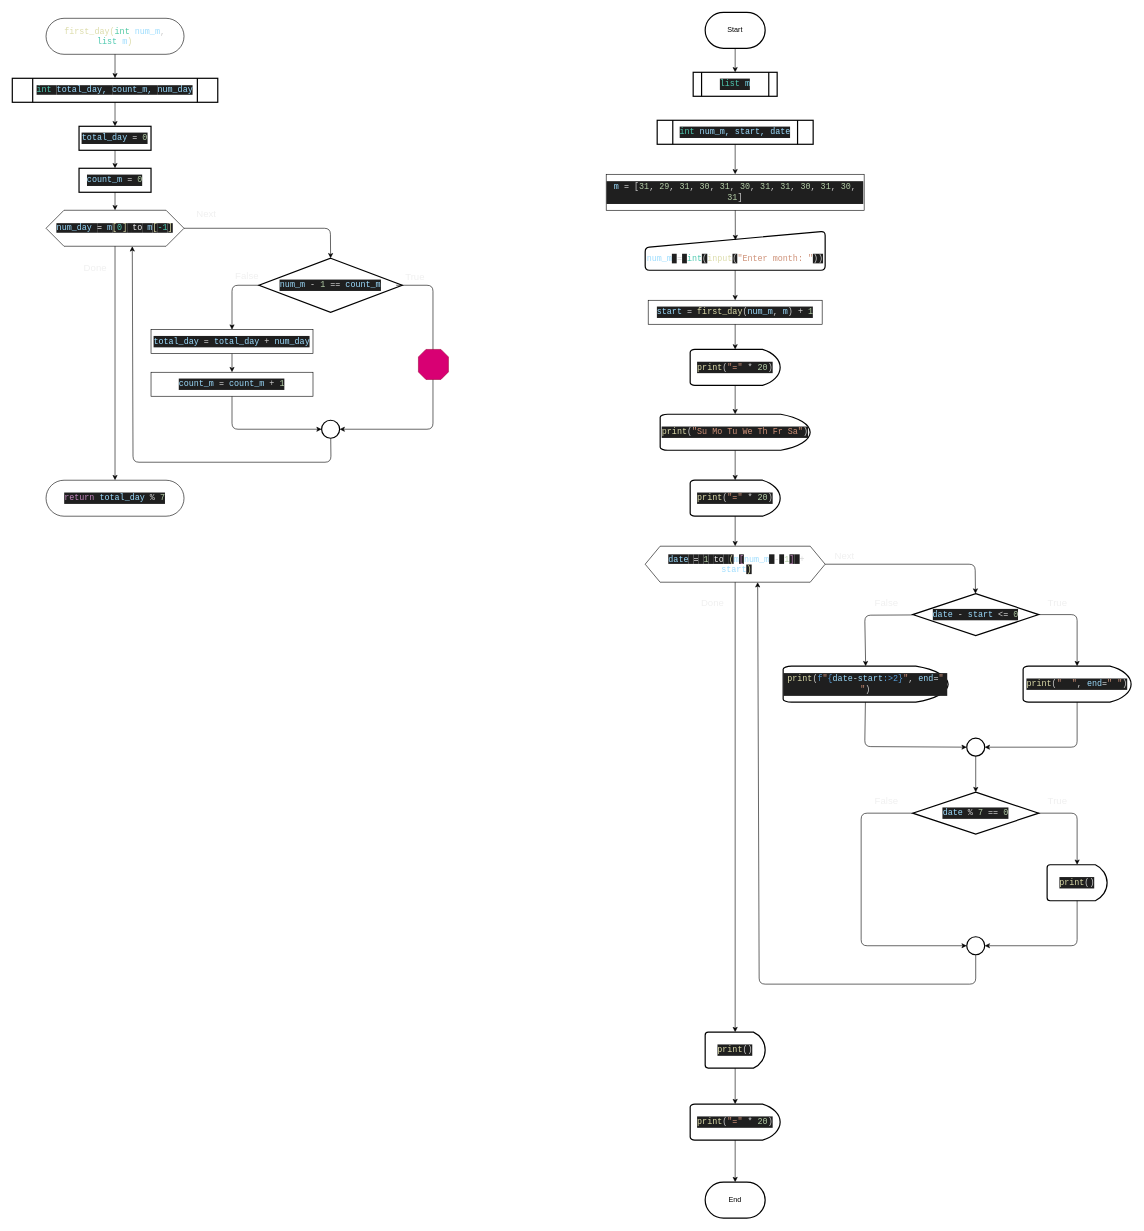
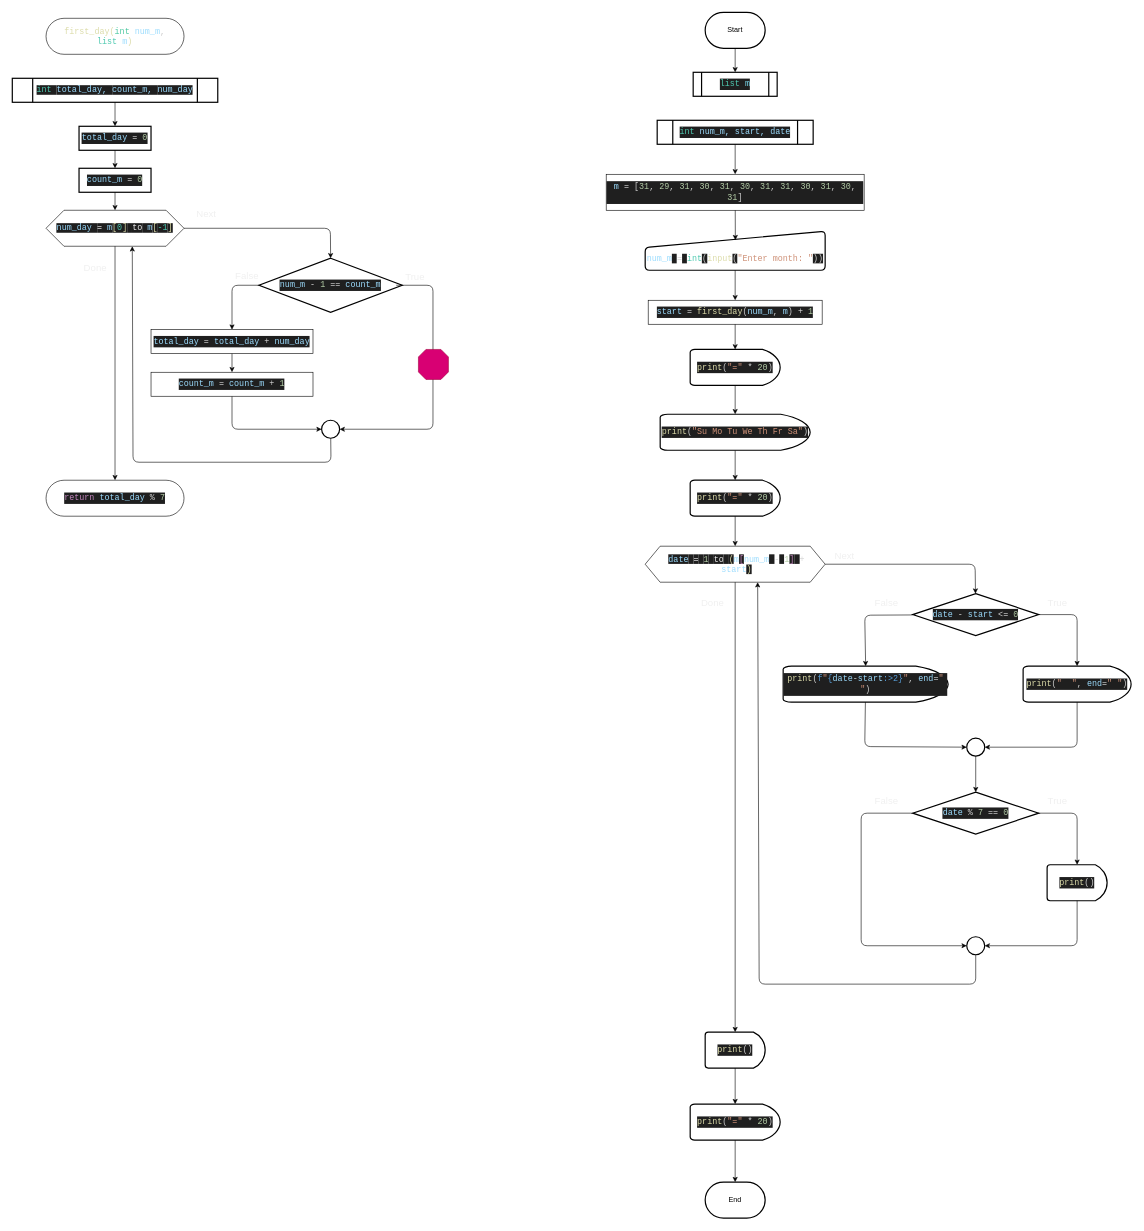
(115, 72) -> none
